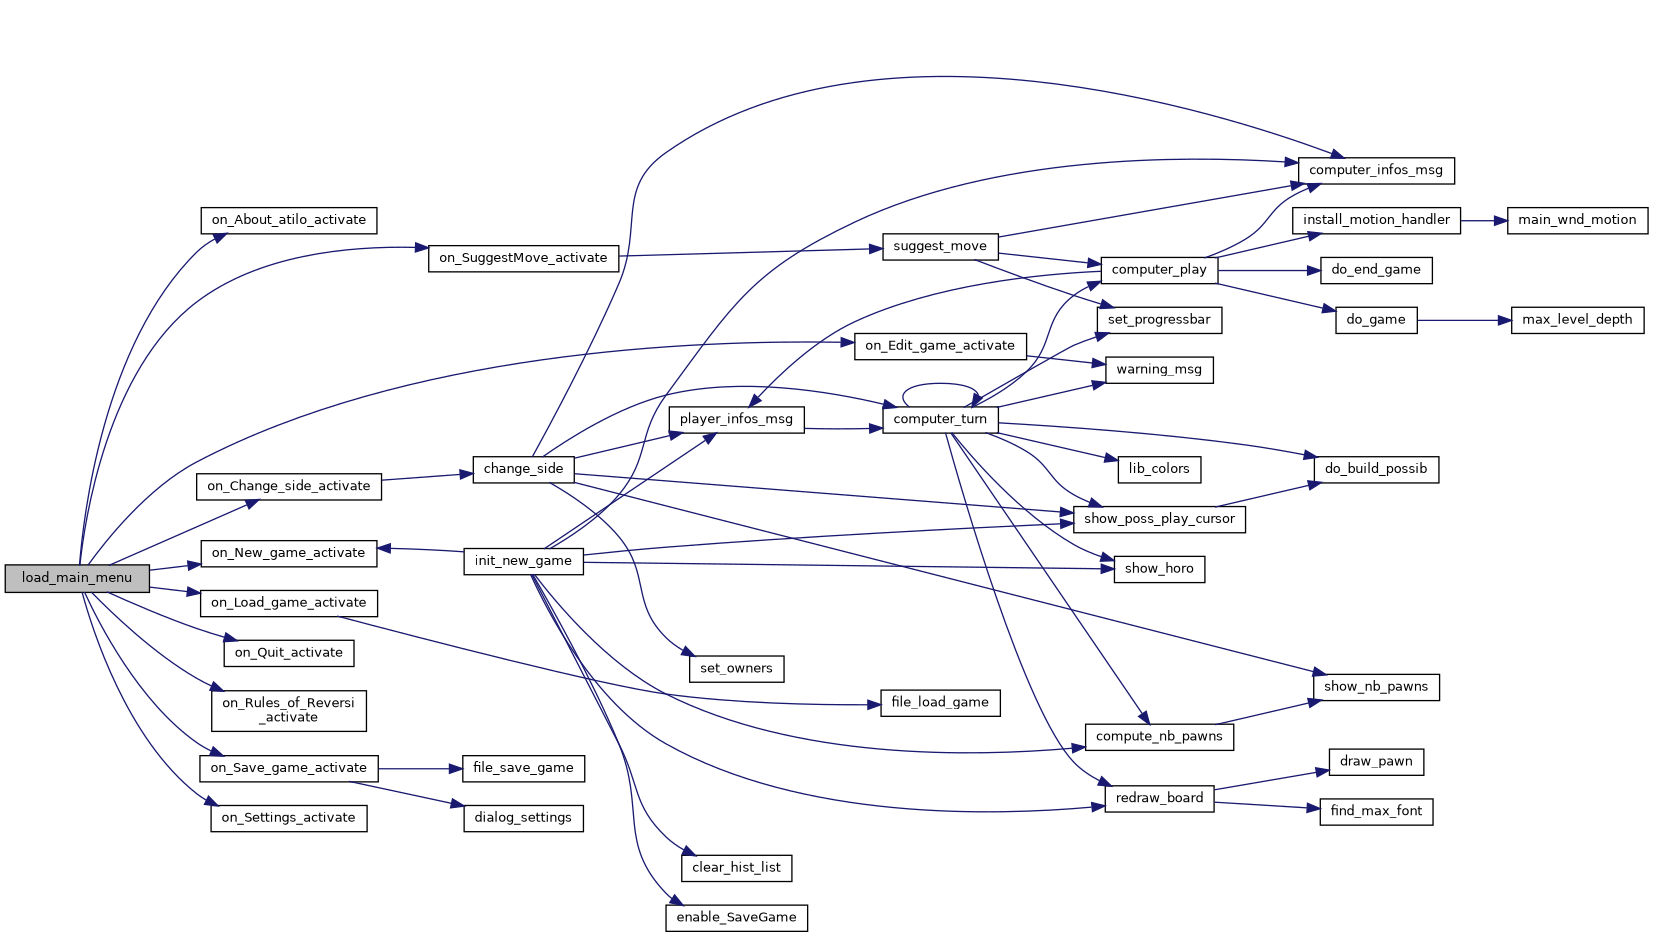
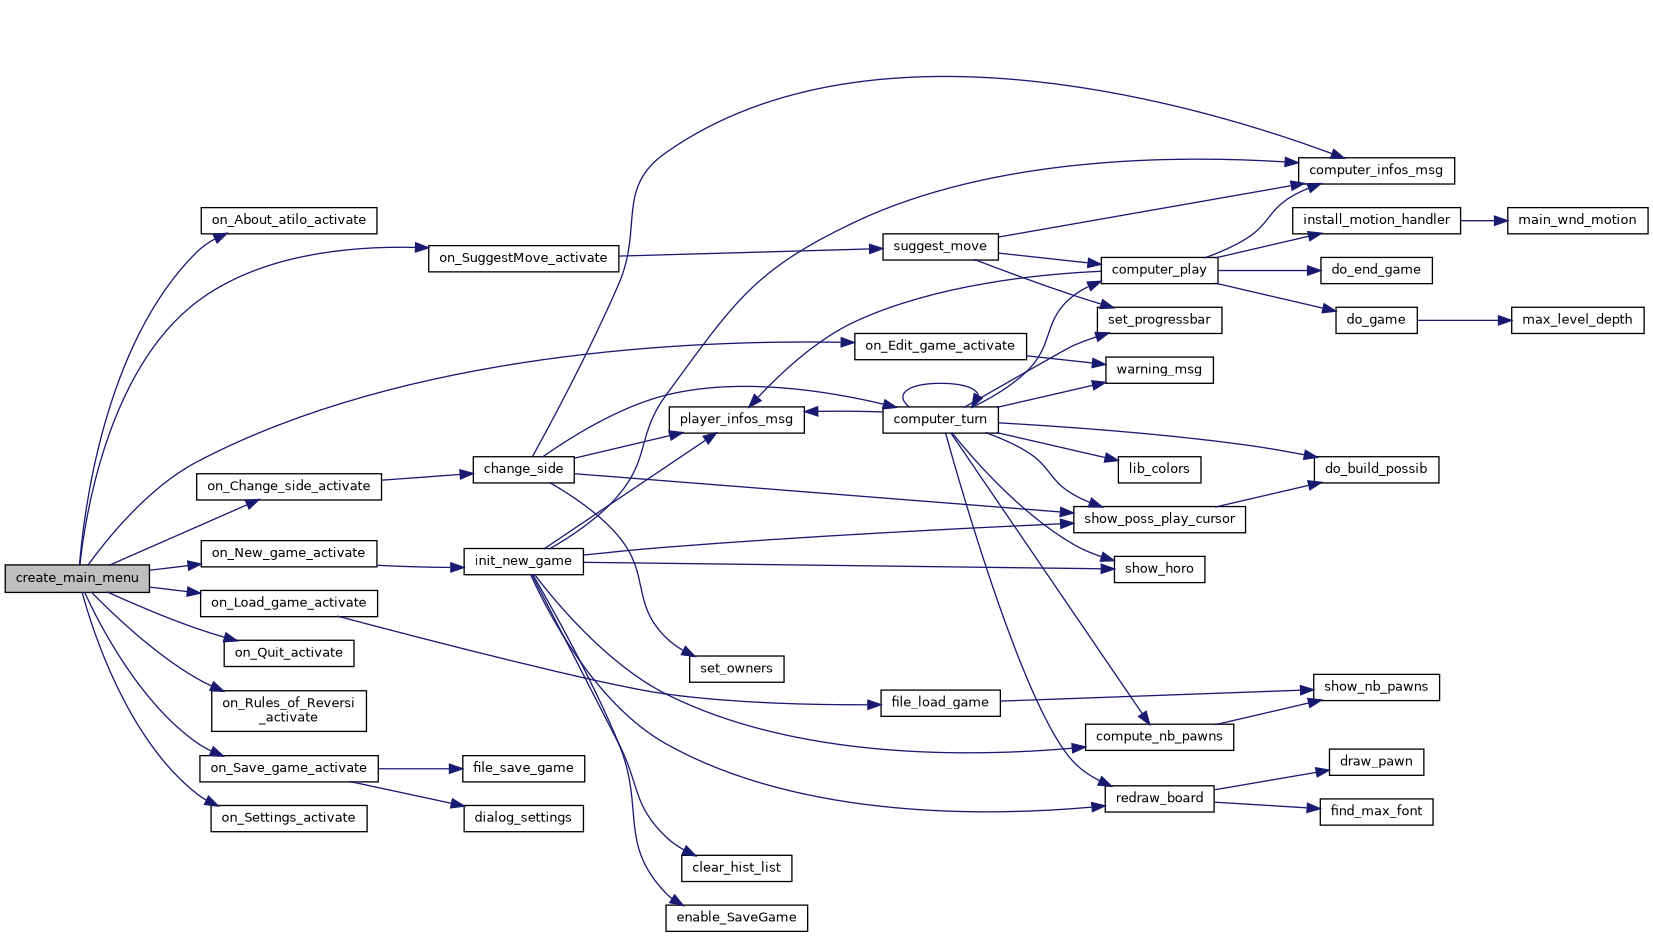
(837, 429) -> (850, 411)
(427, 550) -> (414, 567)
(944, 577) -> (1150, 696)
(77, 579) -> (77, 579)
